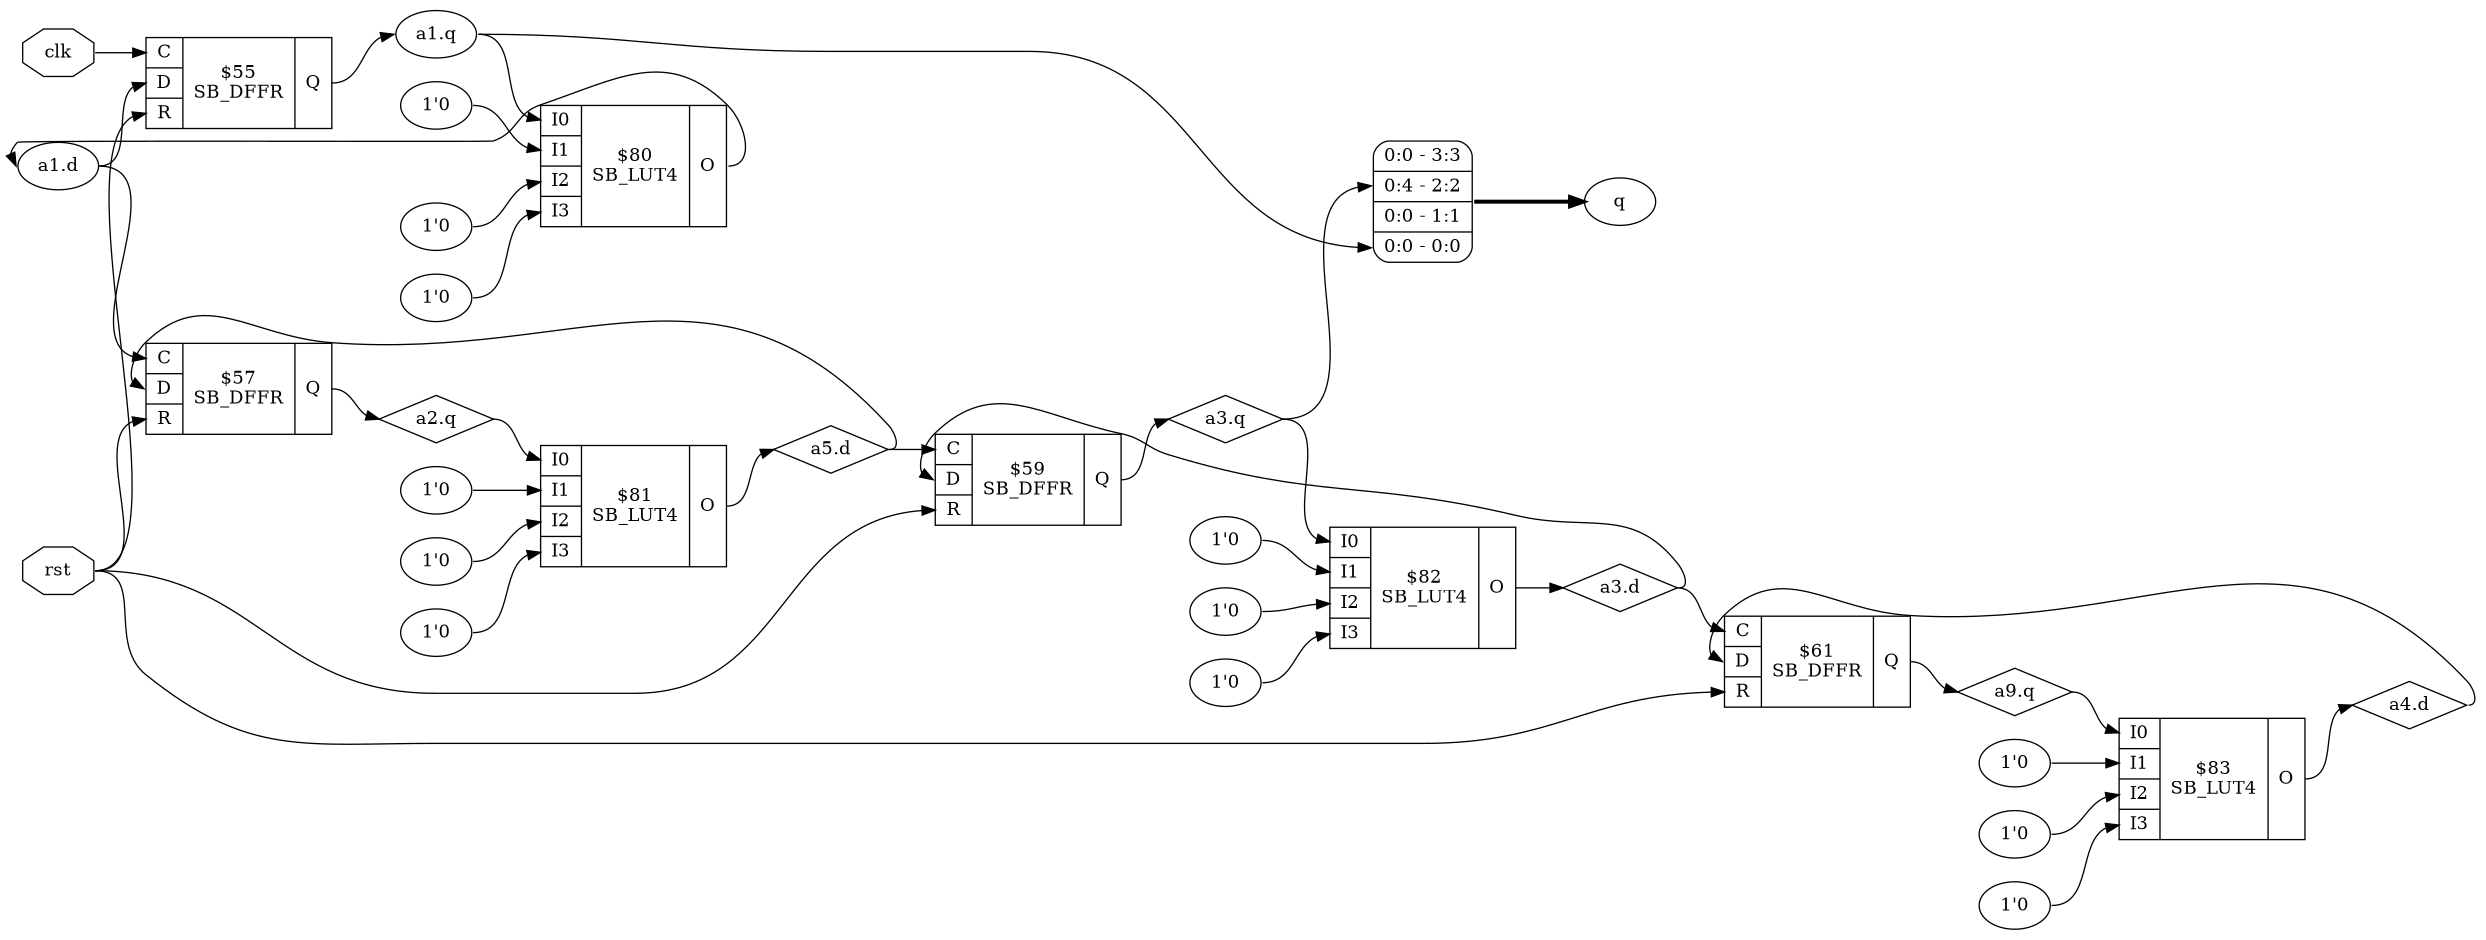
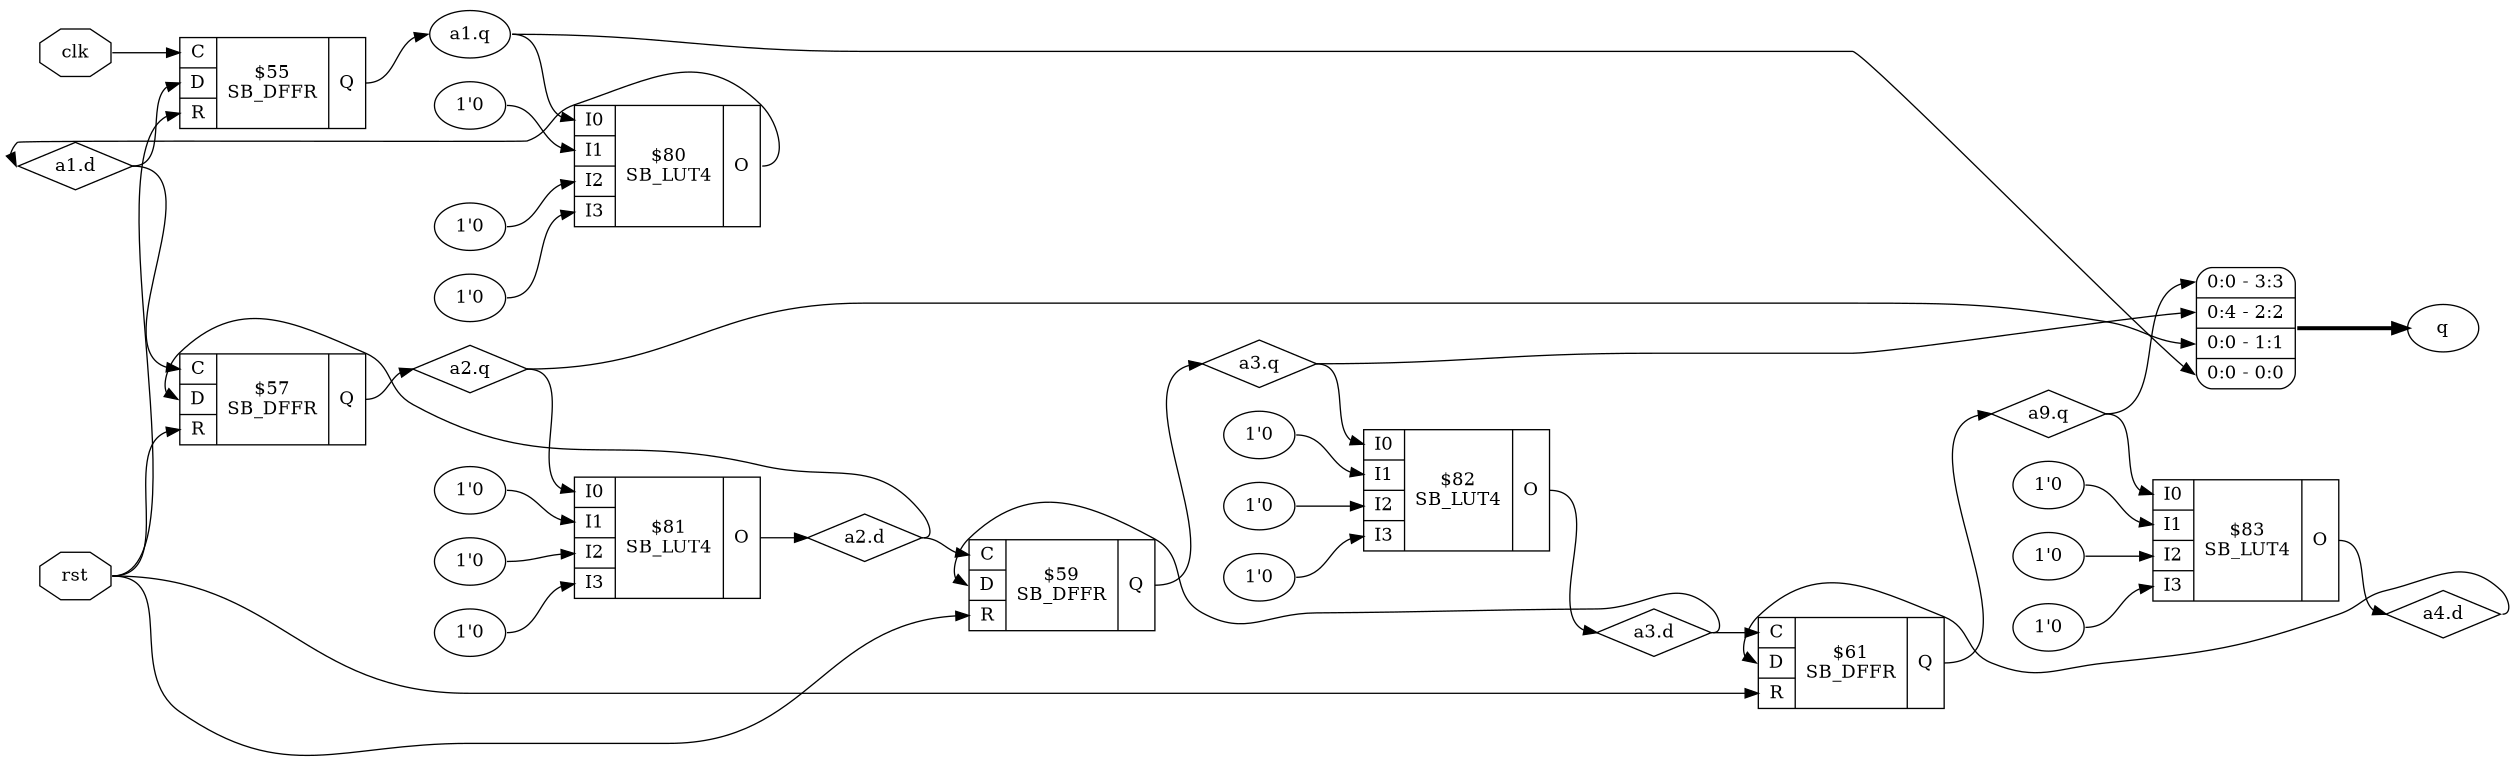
(58, 166) -> (75, 166)
none -> (1352, 303)
none -> (2149, 355)
(831, 449) -> (865, 538)
